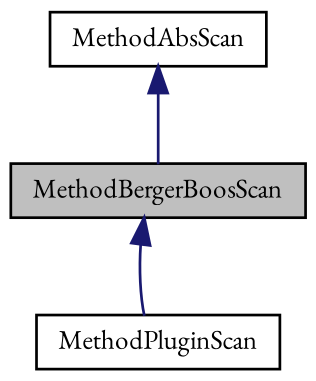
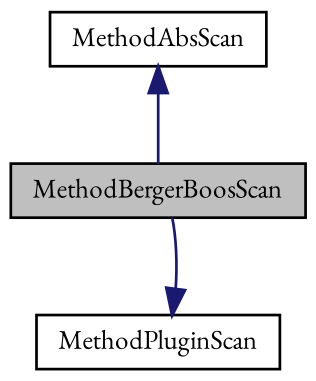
(140, 280) -> (176, 253)
